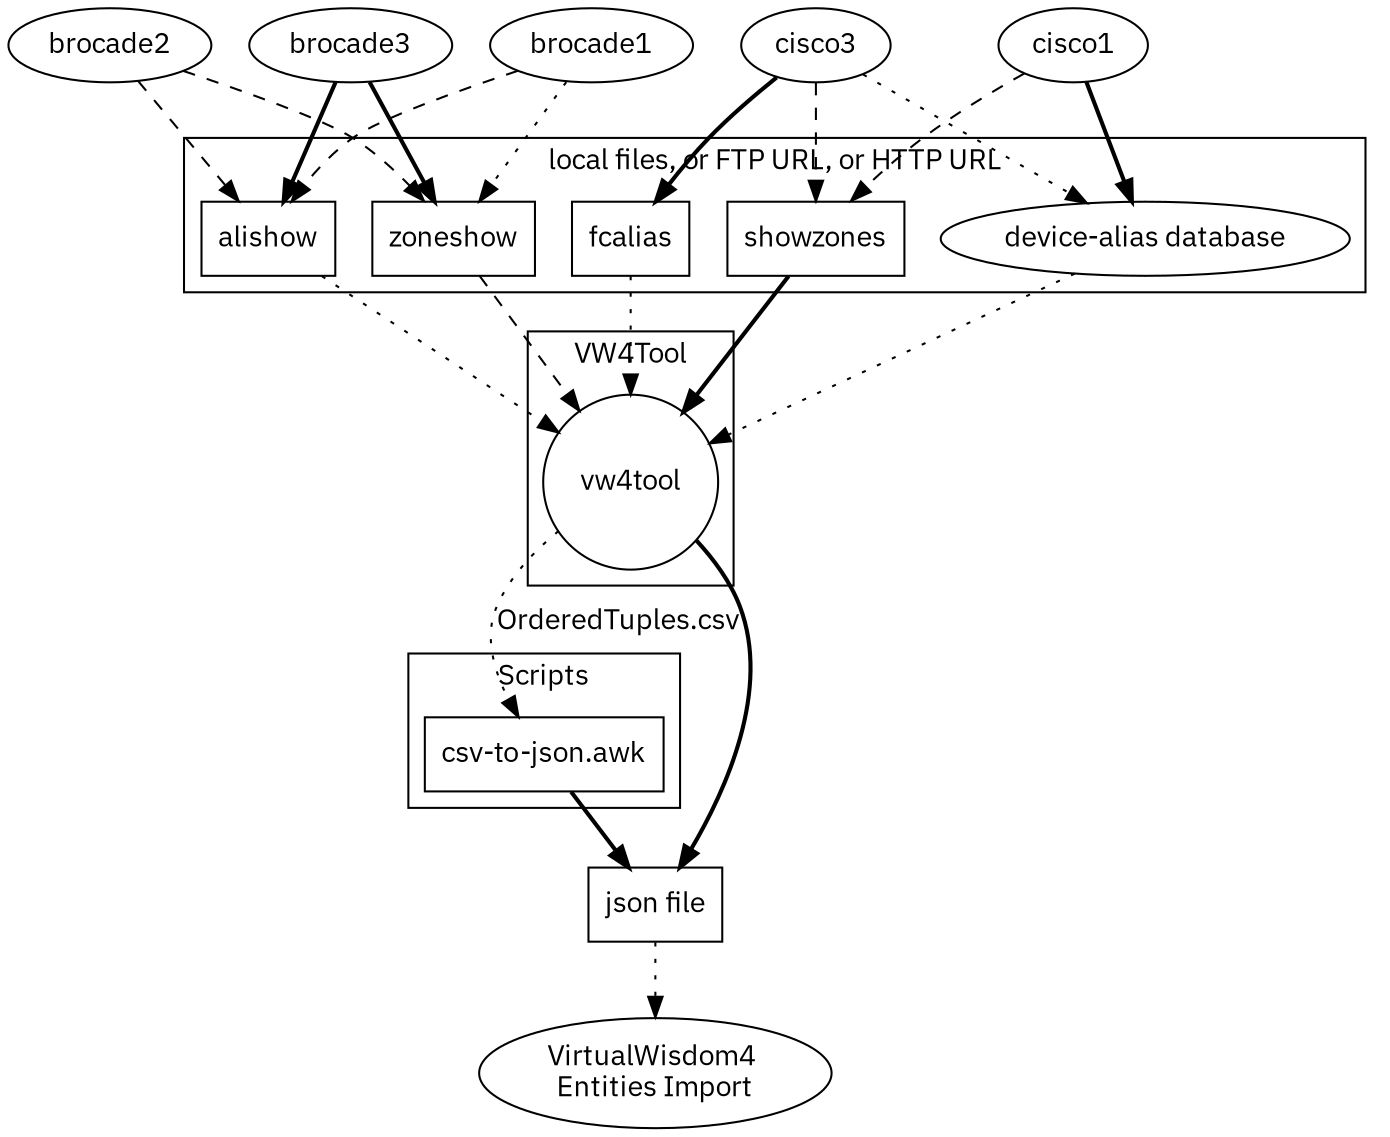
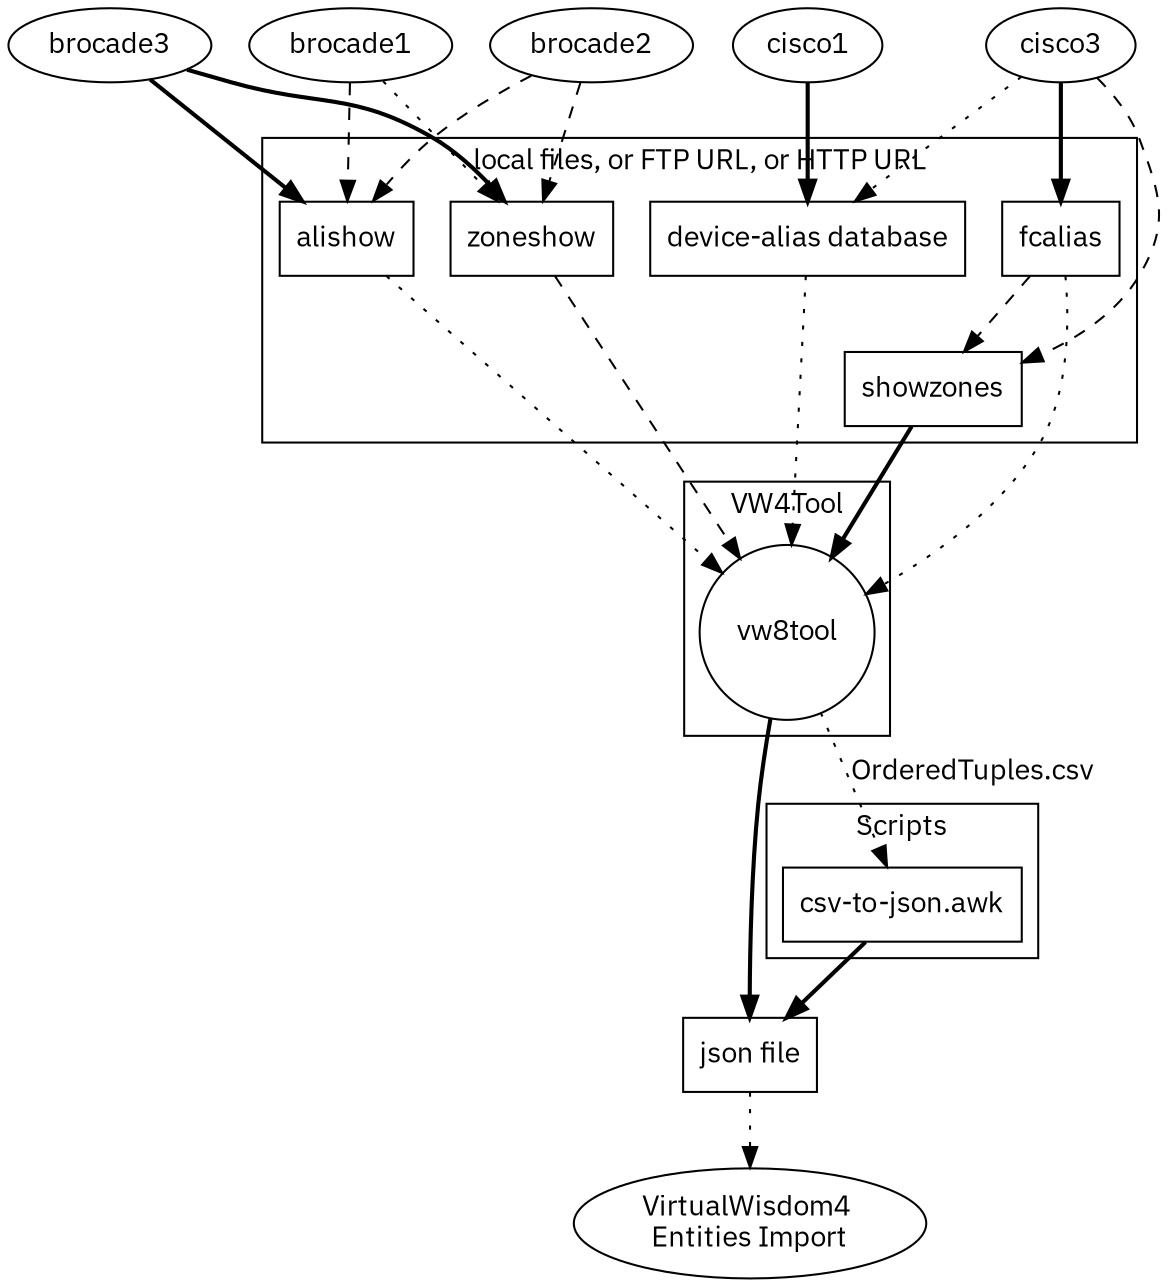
(958, 114) -> (1004, 306)
(1145, 239) -> (808, 239)
(631, 482) -> (787, 632)
